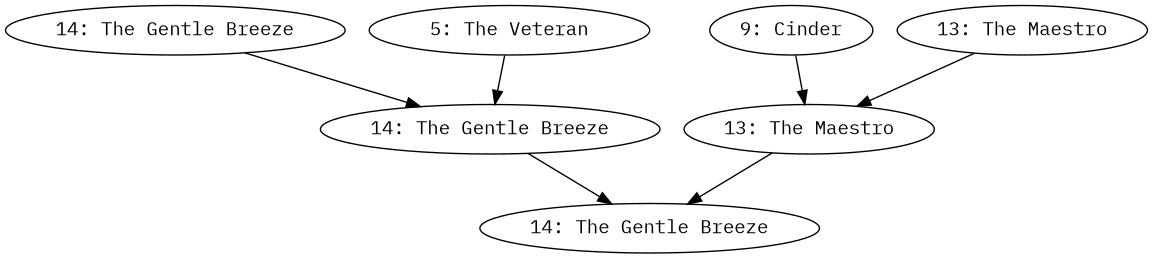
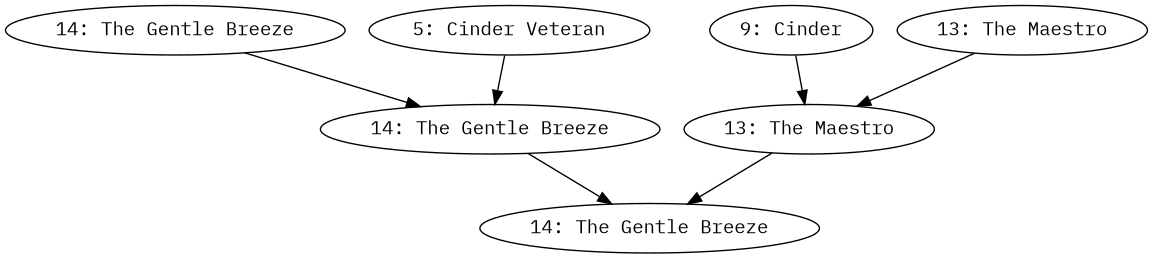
(509, 30) -> (509, 30)
